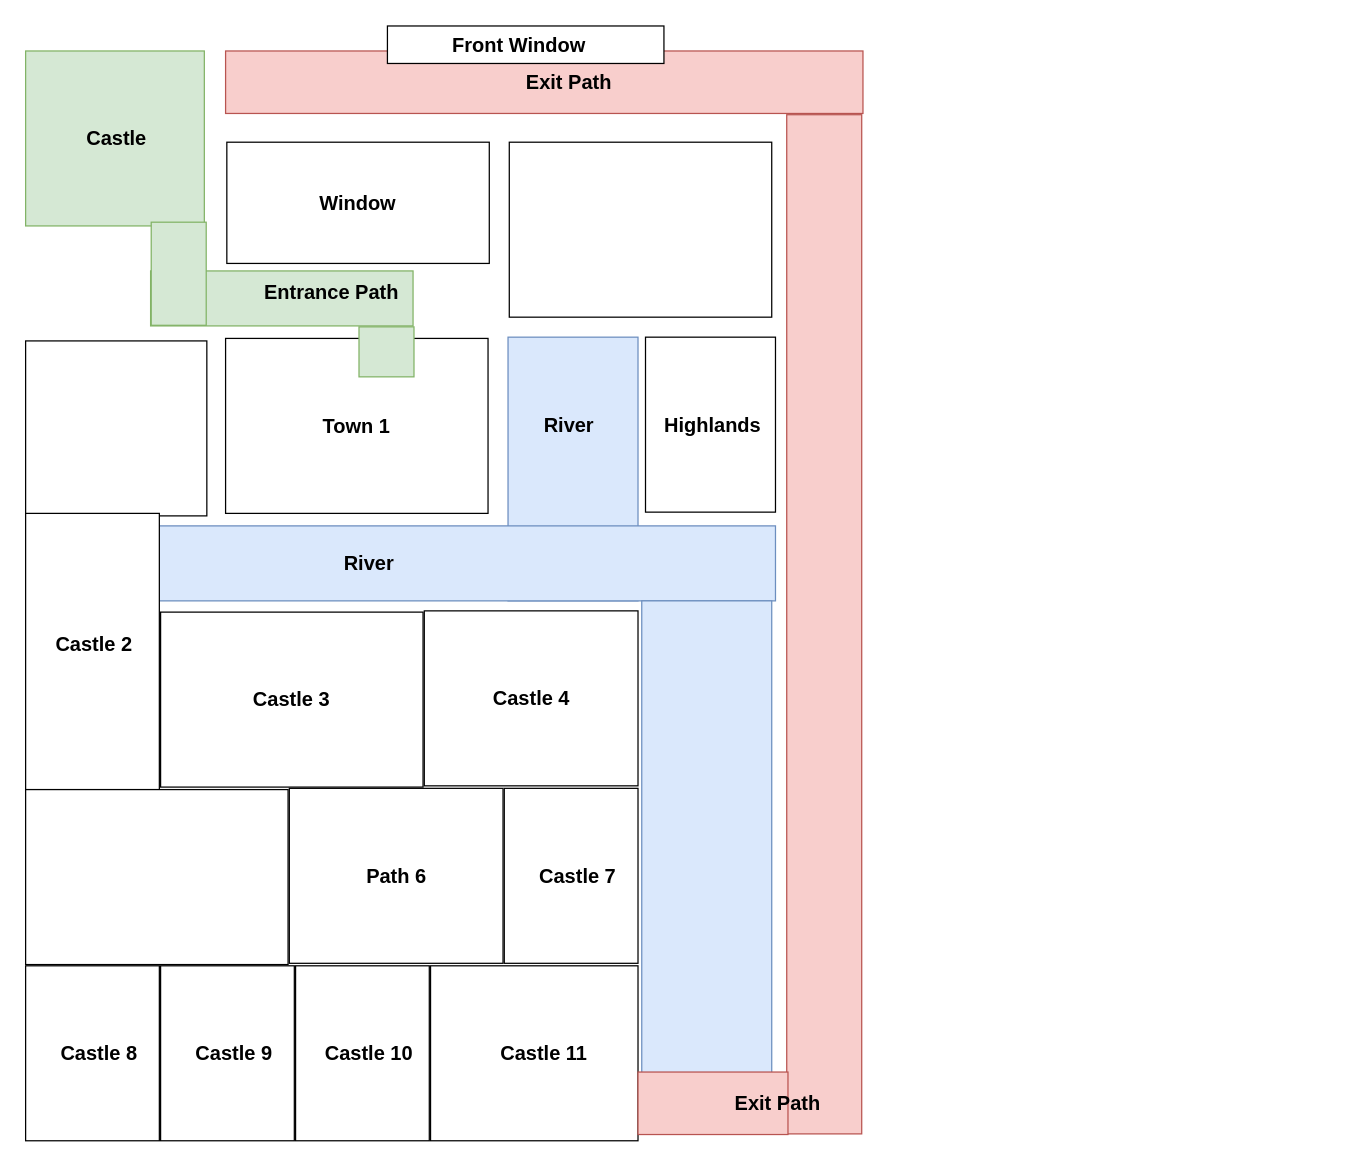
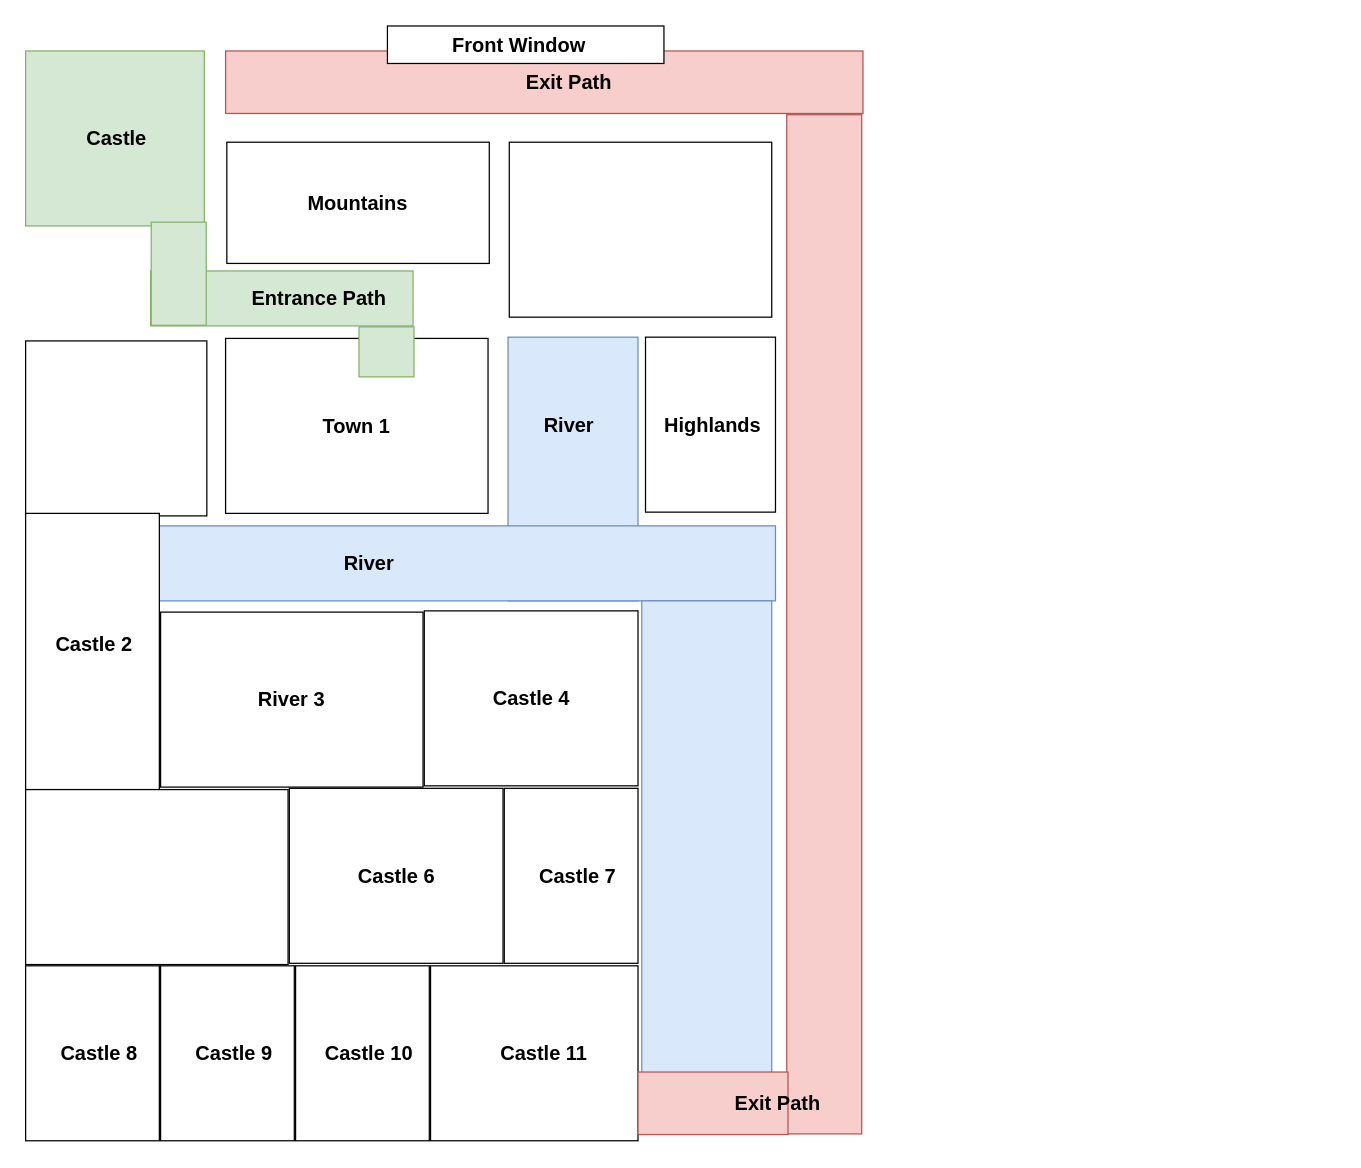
(358, 203) -> (358, 203)
(331, 292) -> (319, 298)
(292, 699) -> (292, 699)
(397, 876) -> (397, 876)
